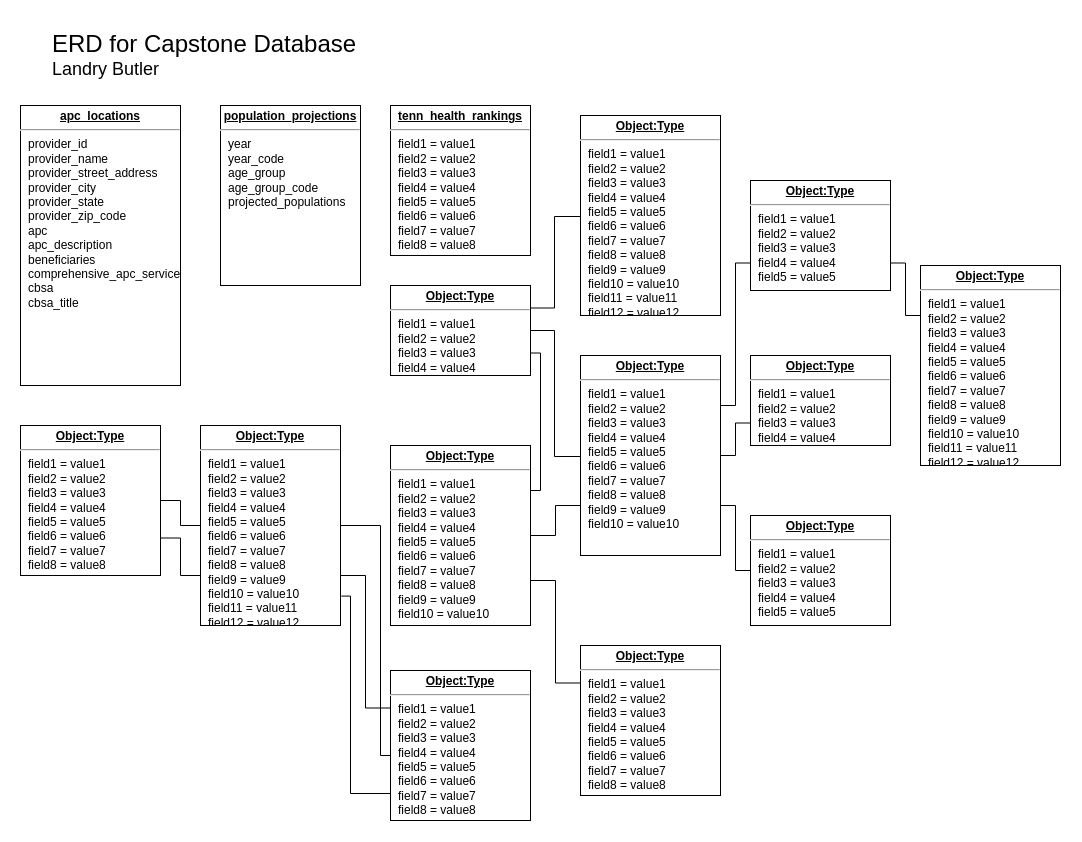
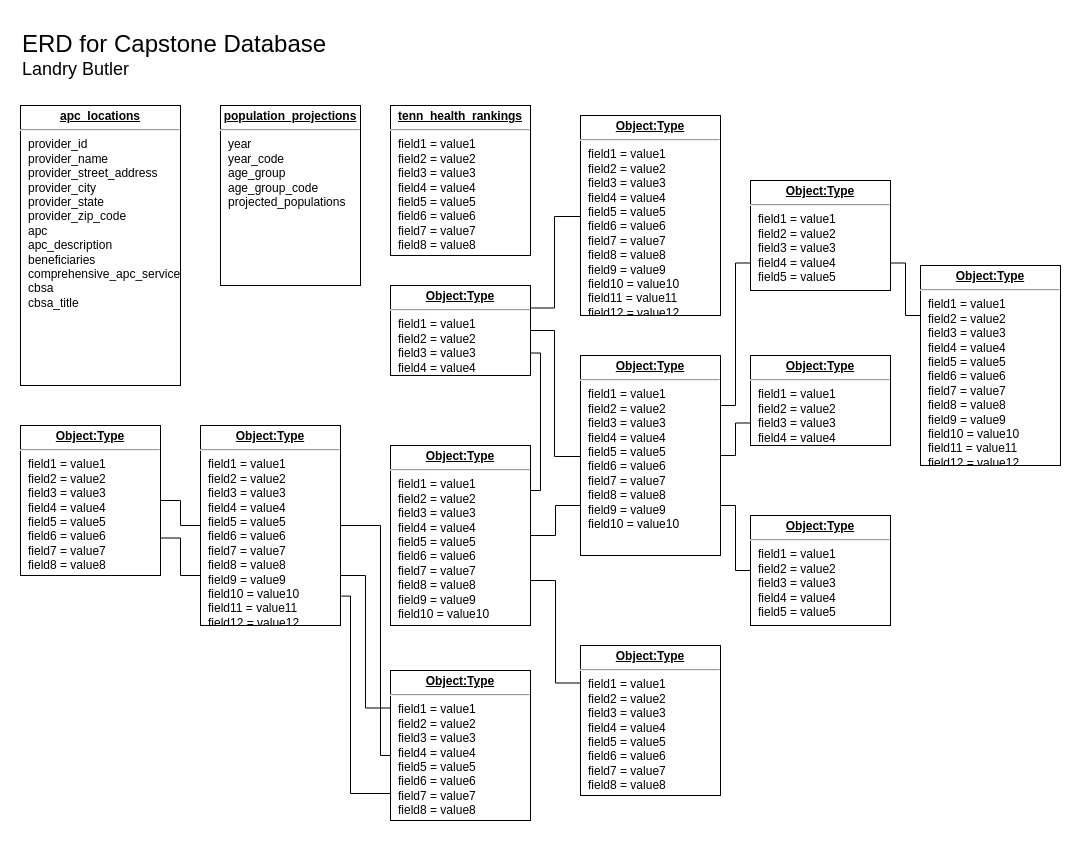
(231, 56) -> (201, 56)
